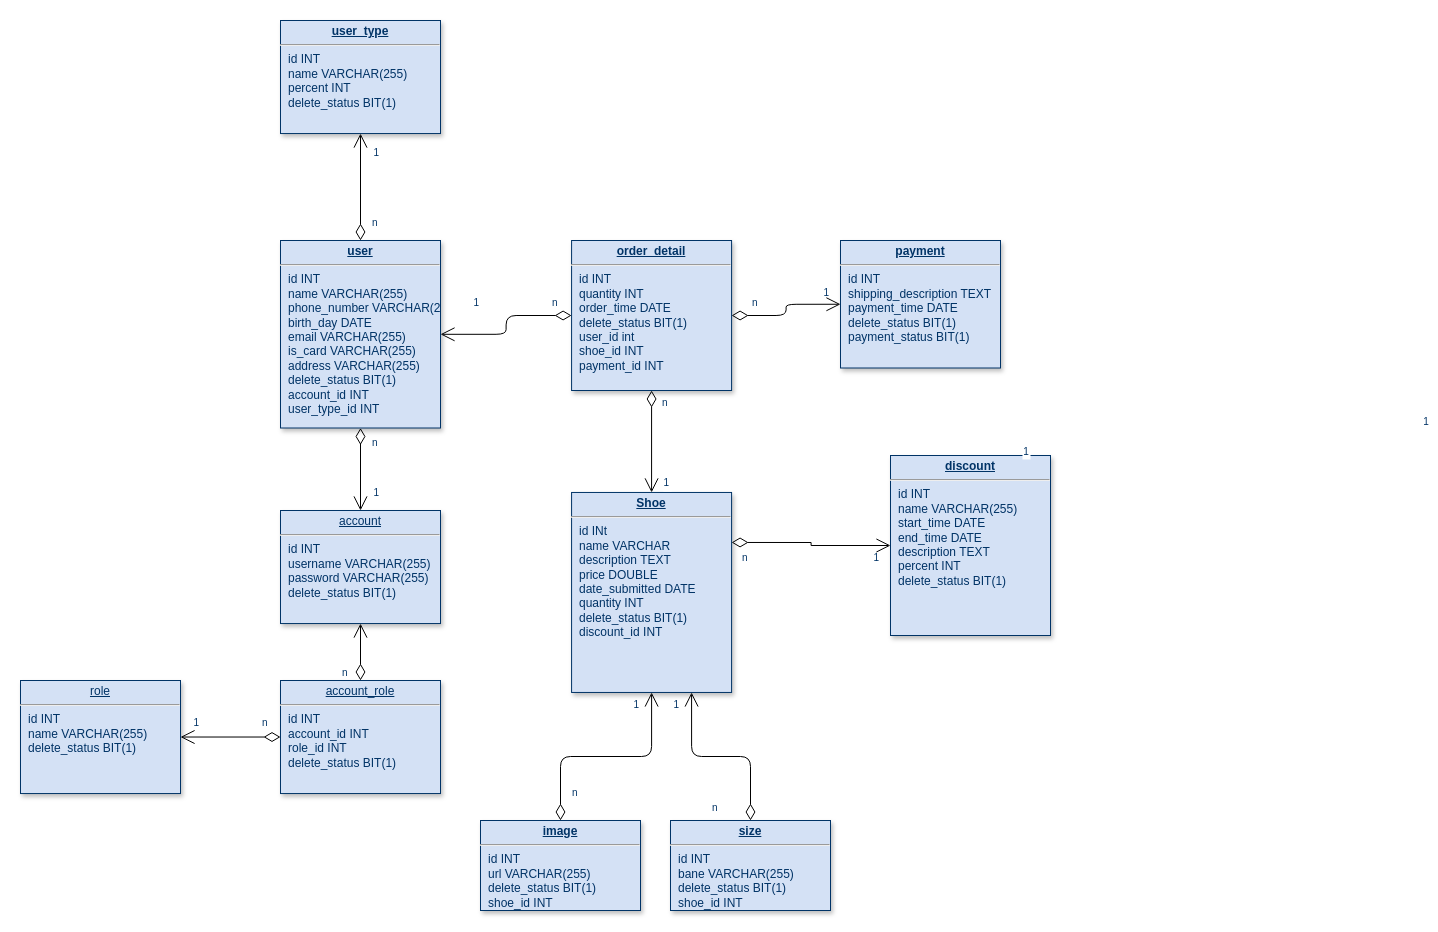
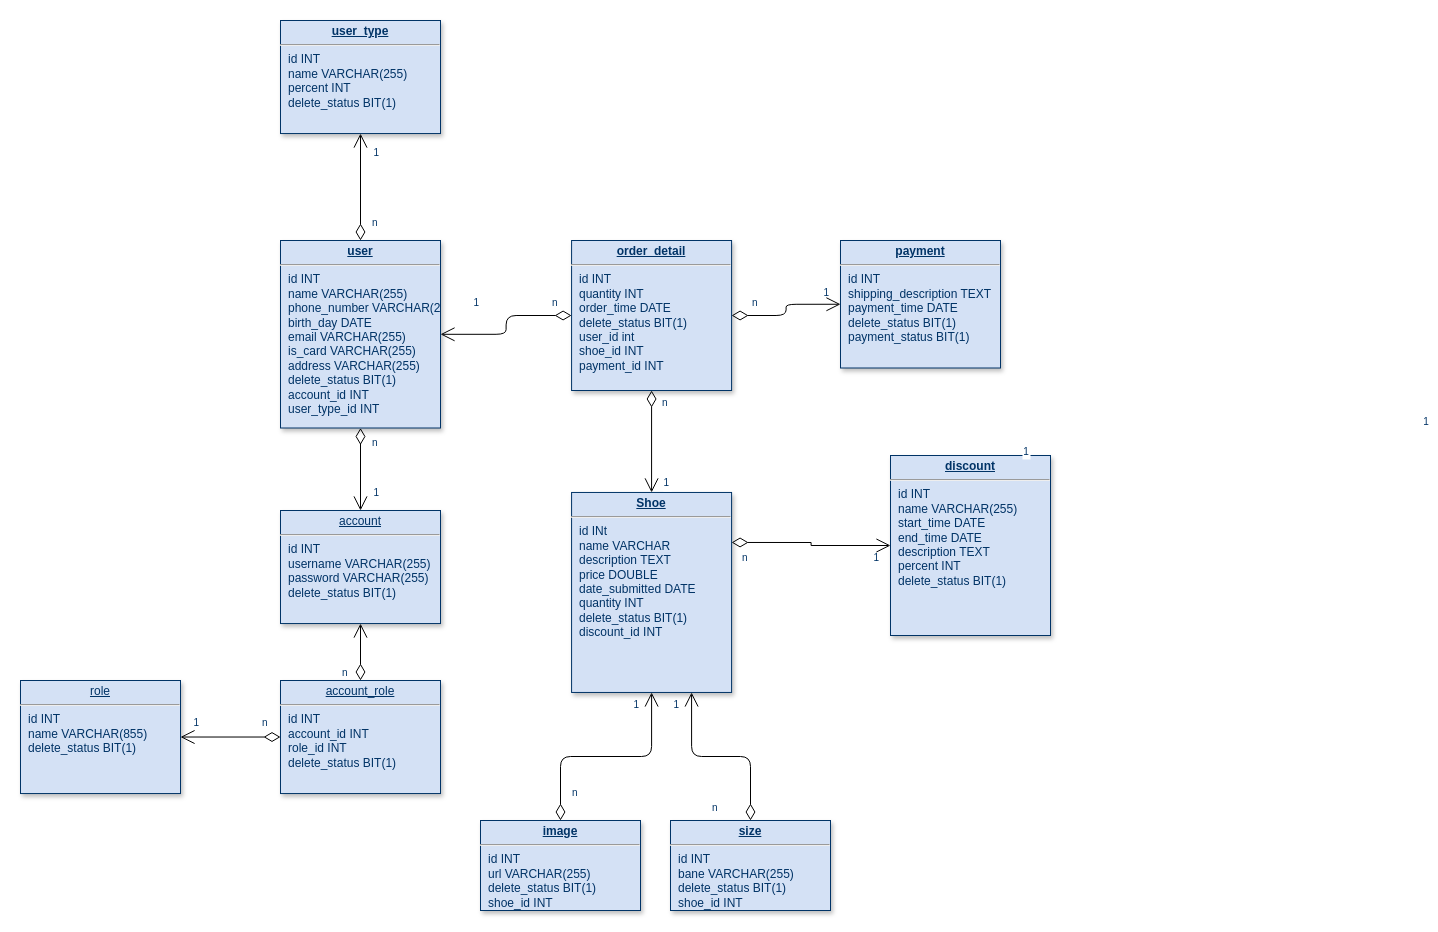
(85, 709) -> (85, 709)
